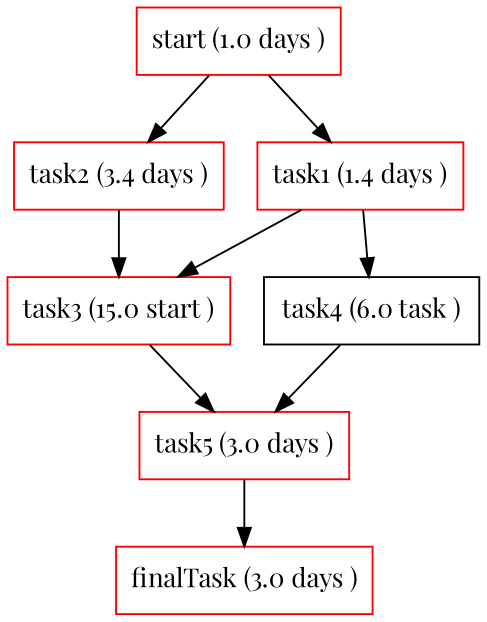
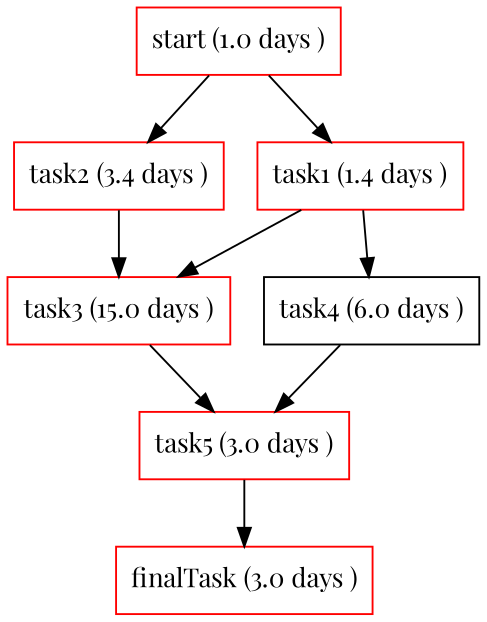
(119, 311) -> (119, 311)
(372, 311) -> (372, 311)
